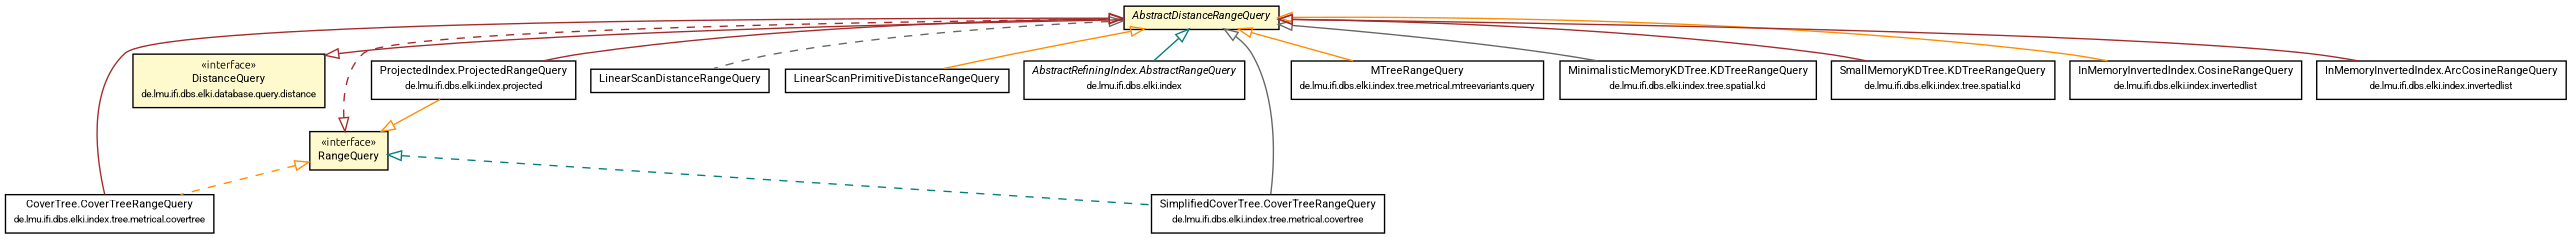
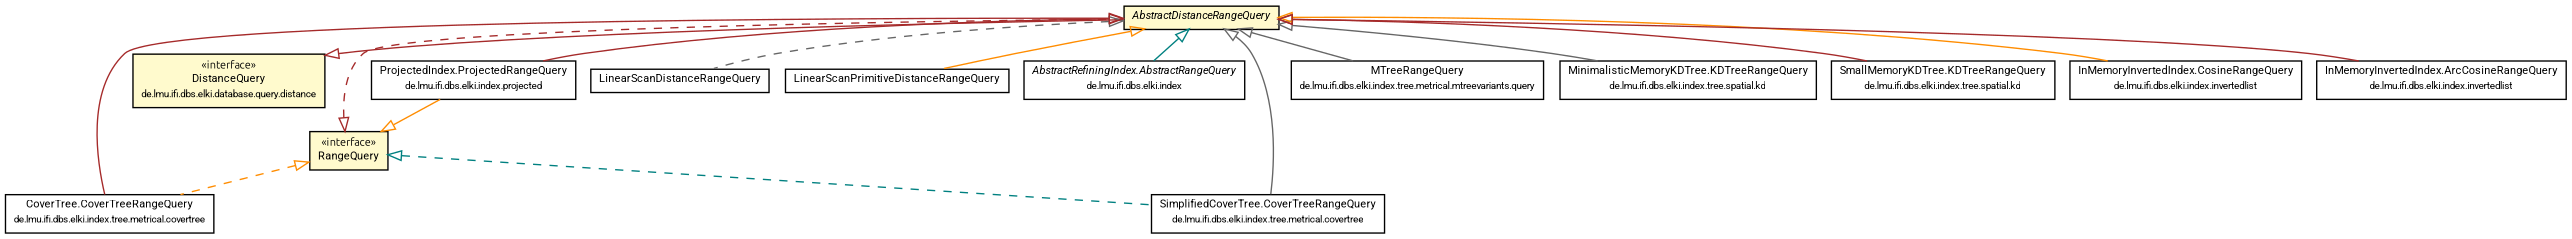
(1302, 47) -> (1302, 47)
